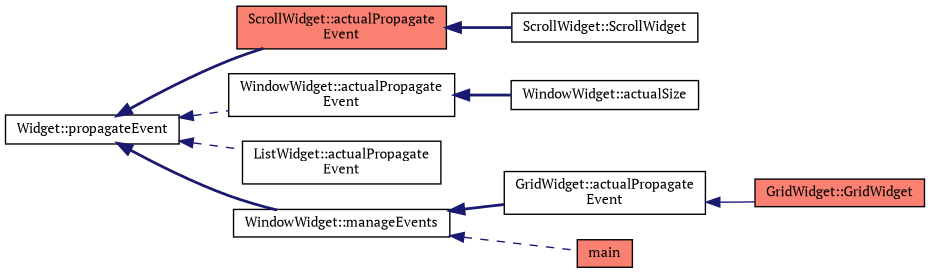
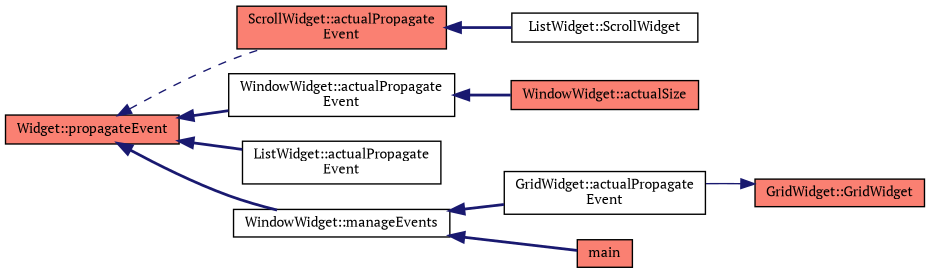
(605, 28) -> (605, 28)
(195, 75) -> (195, 75)
(605, 95) -> (605, 95)
(211, 113) -> (211, 113)
(92, 130) -> (92, 130)
(218, 146) -> (218, 146)
(737, 202) -> (723, 184)
(521, 244) -> (521, 244)
